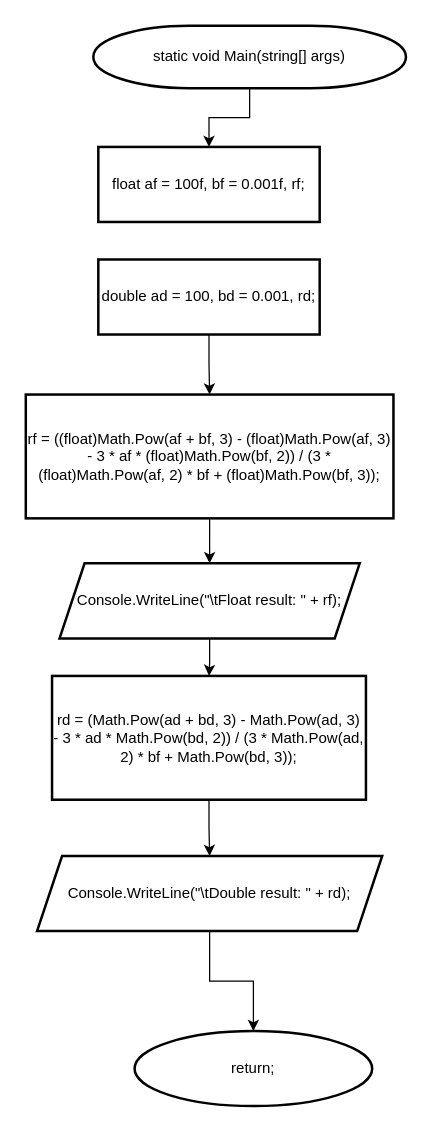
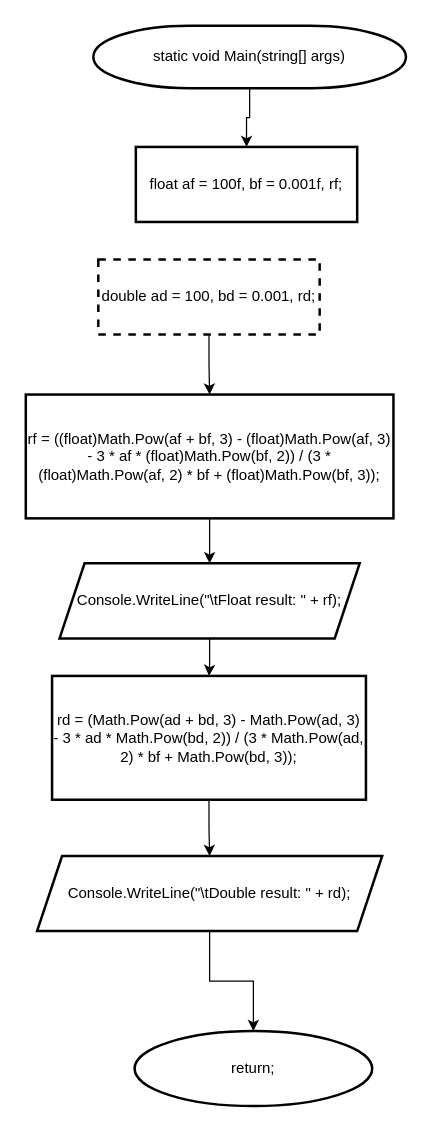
(209, 184) -> (246, 184)
(209, 297) -> (209, 297)
